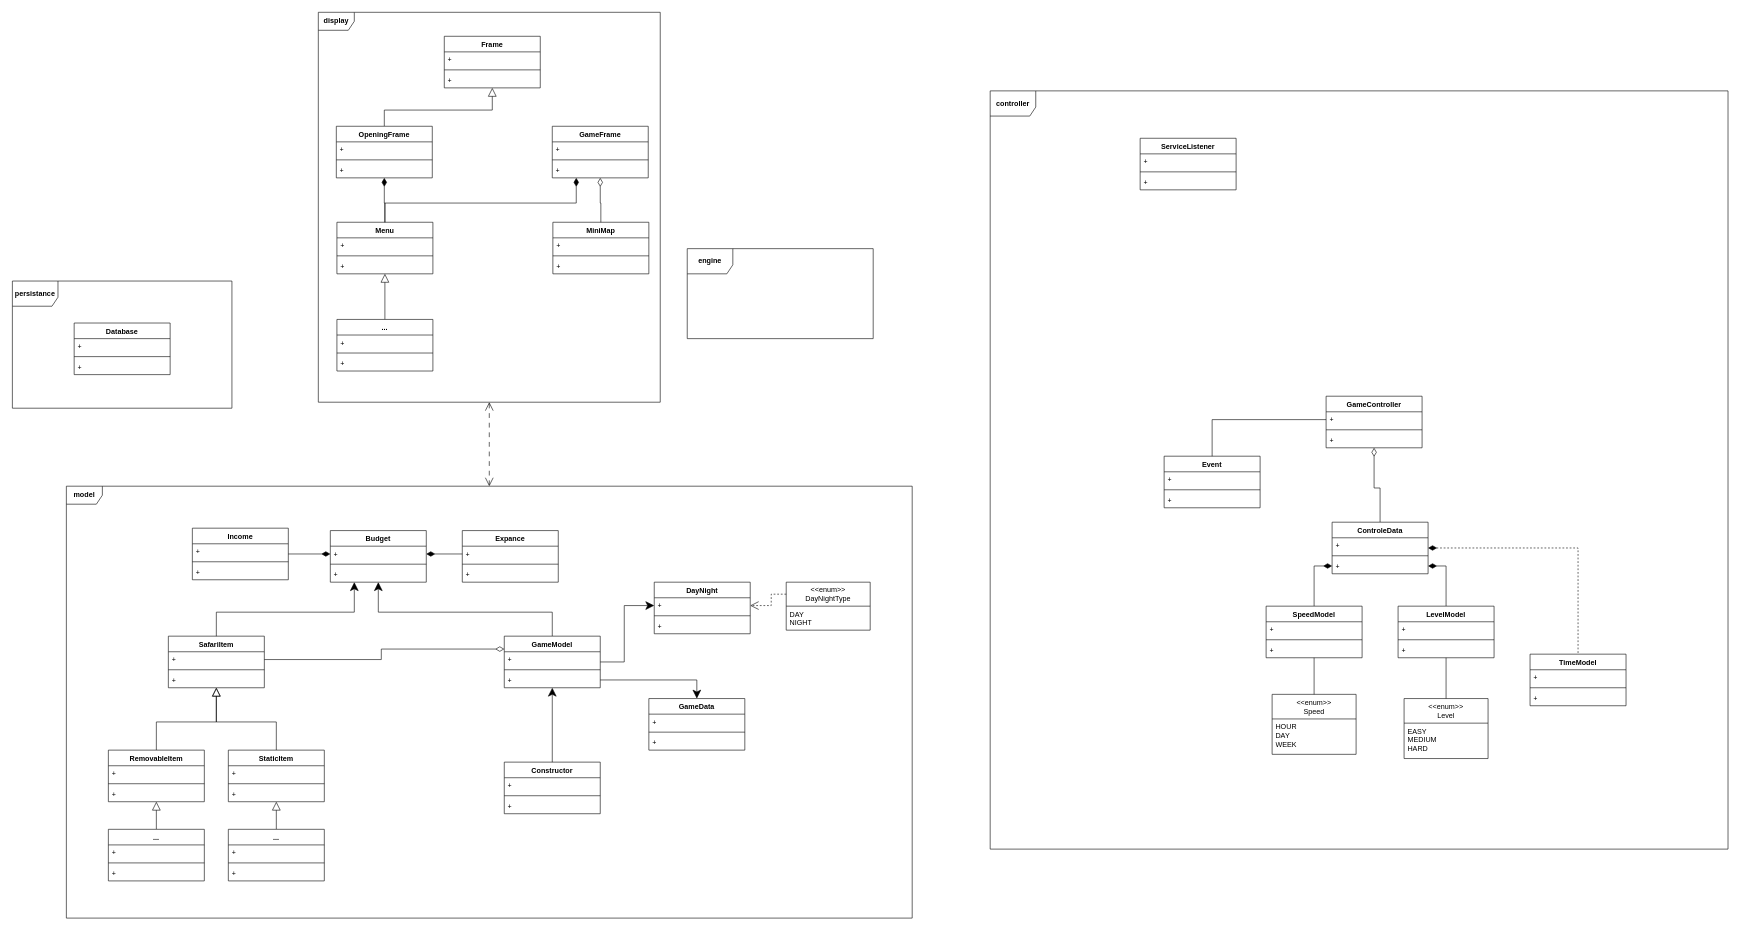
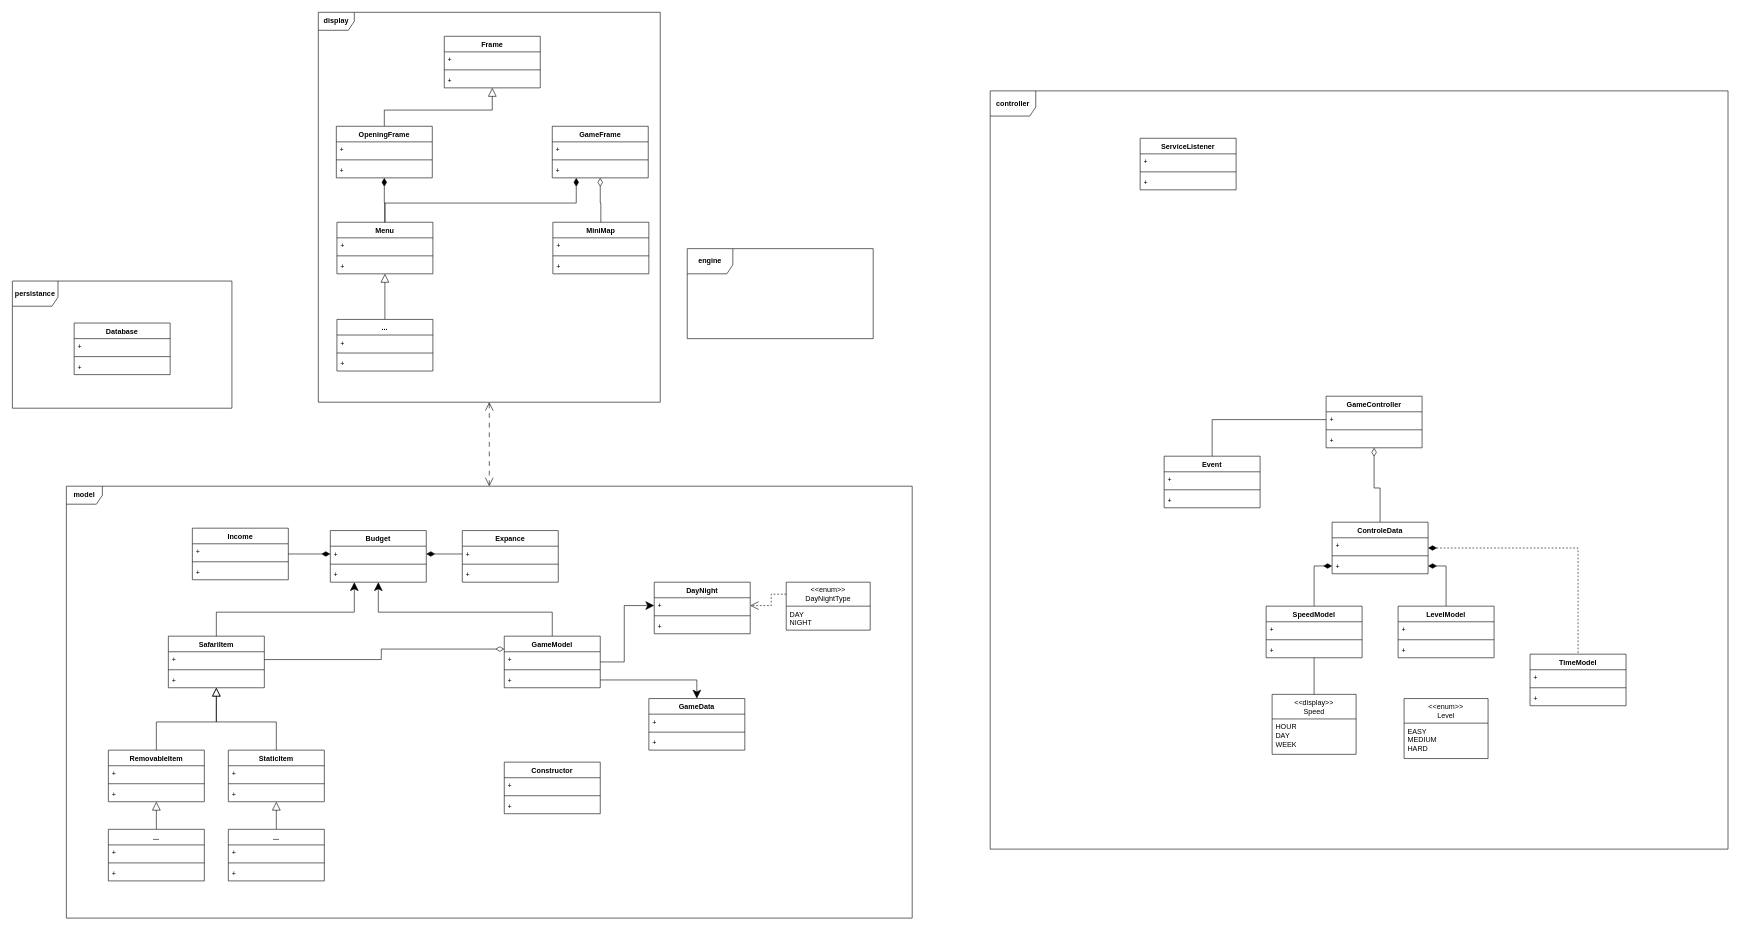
(1446, 677) -> none
(552, 695) -> none
(1314, 707) -> (1314, 707)
